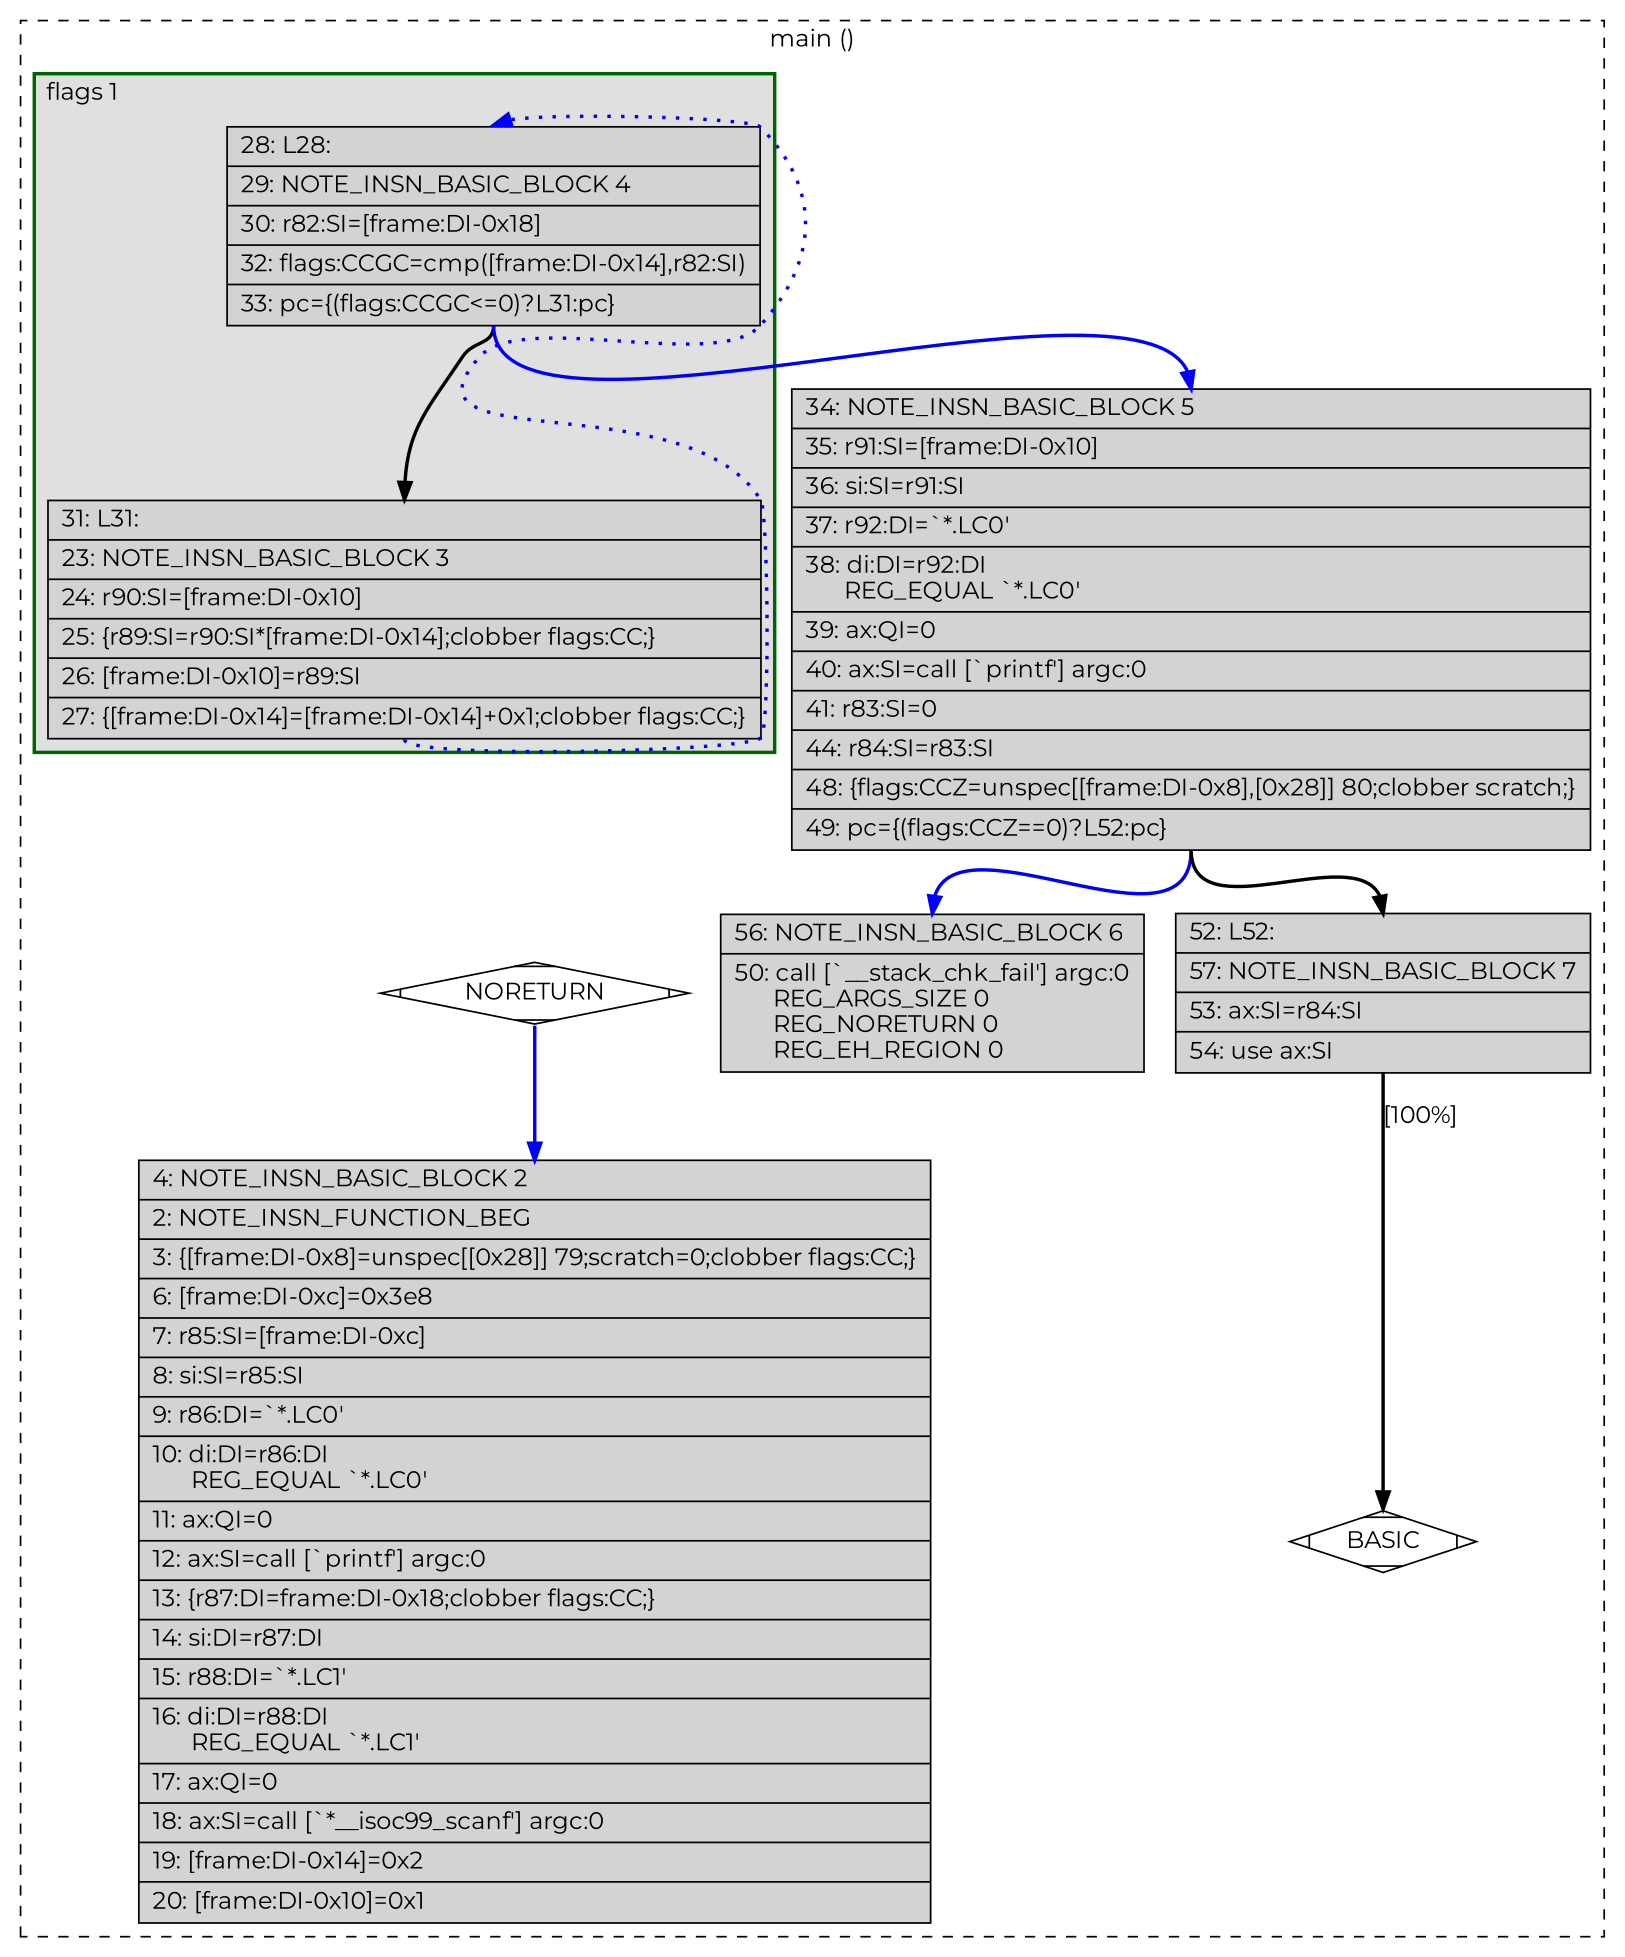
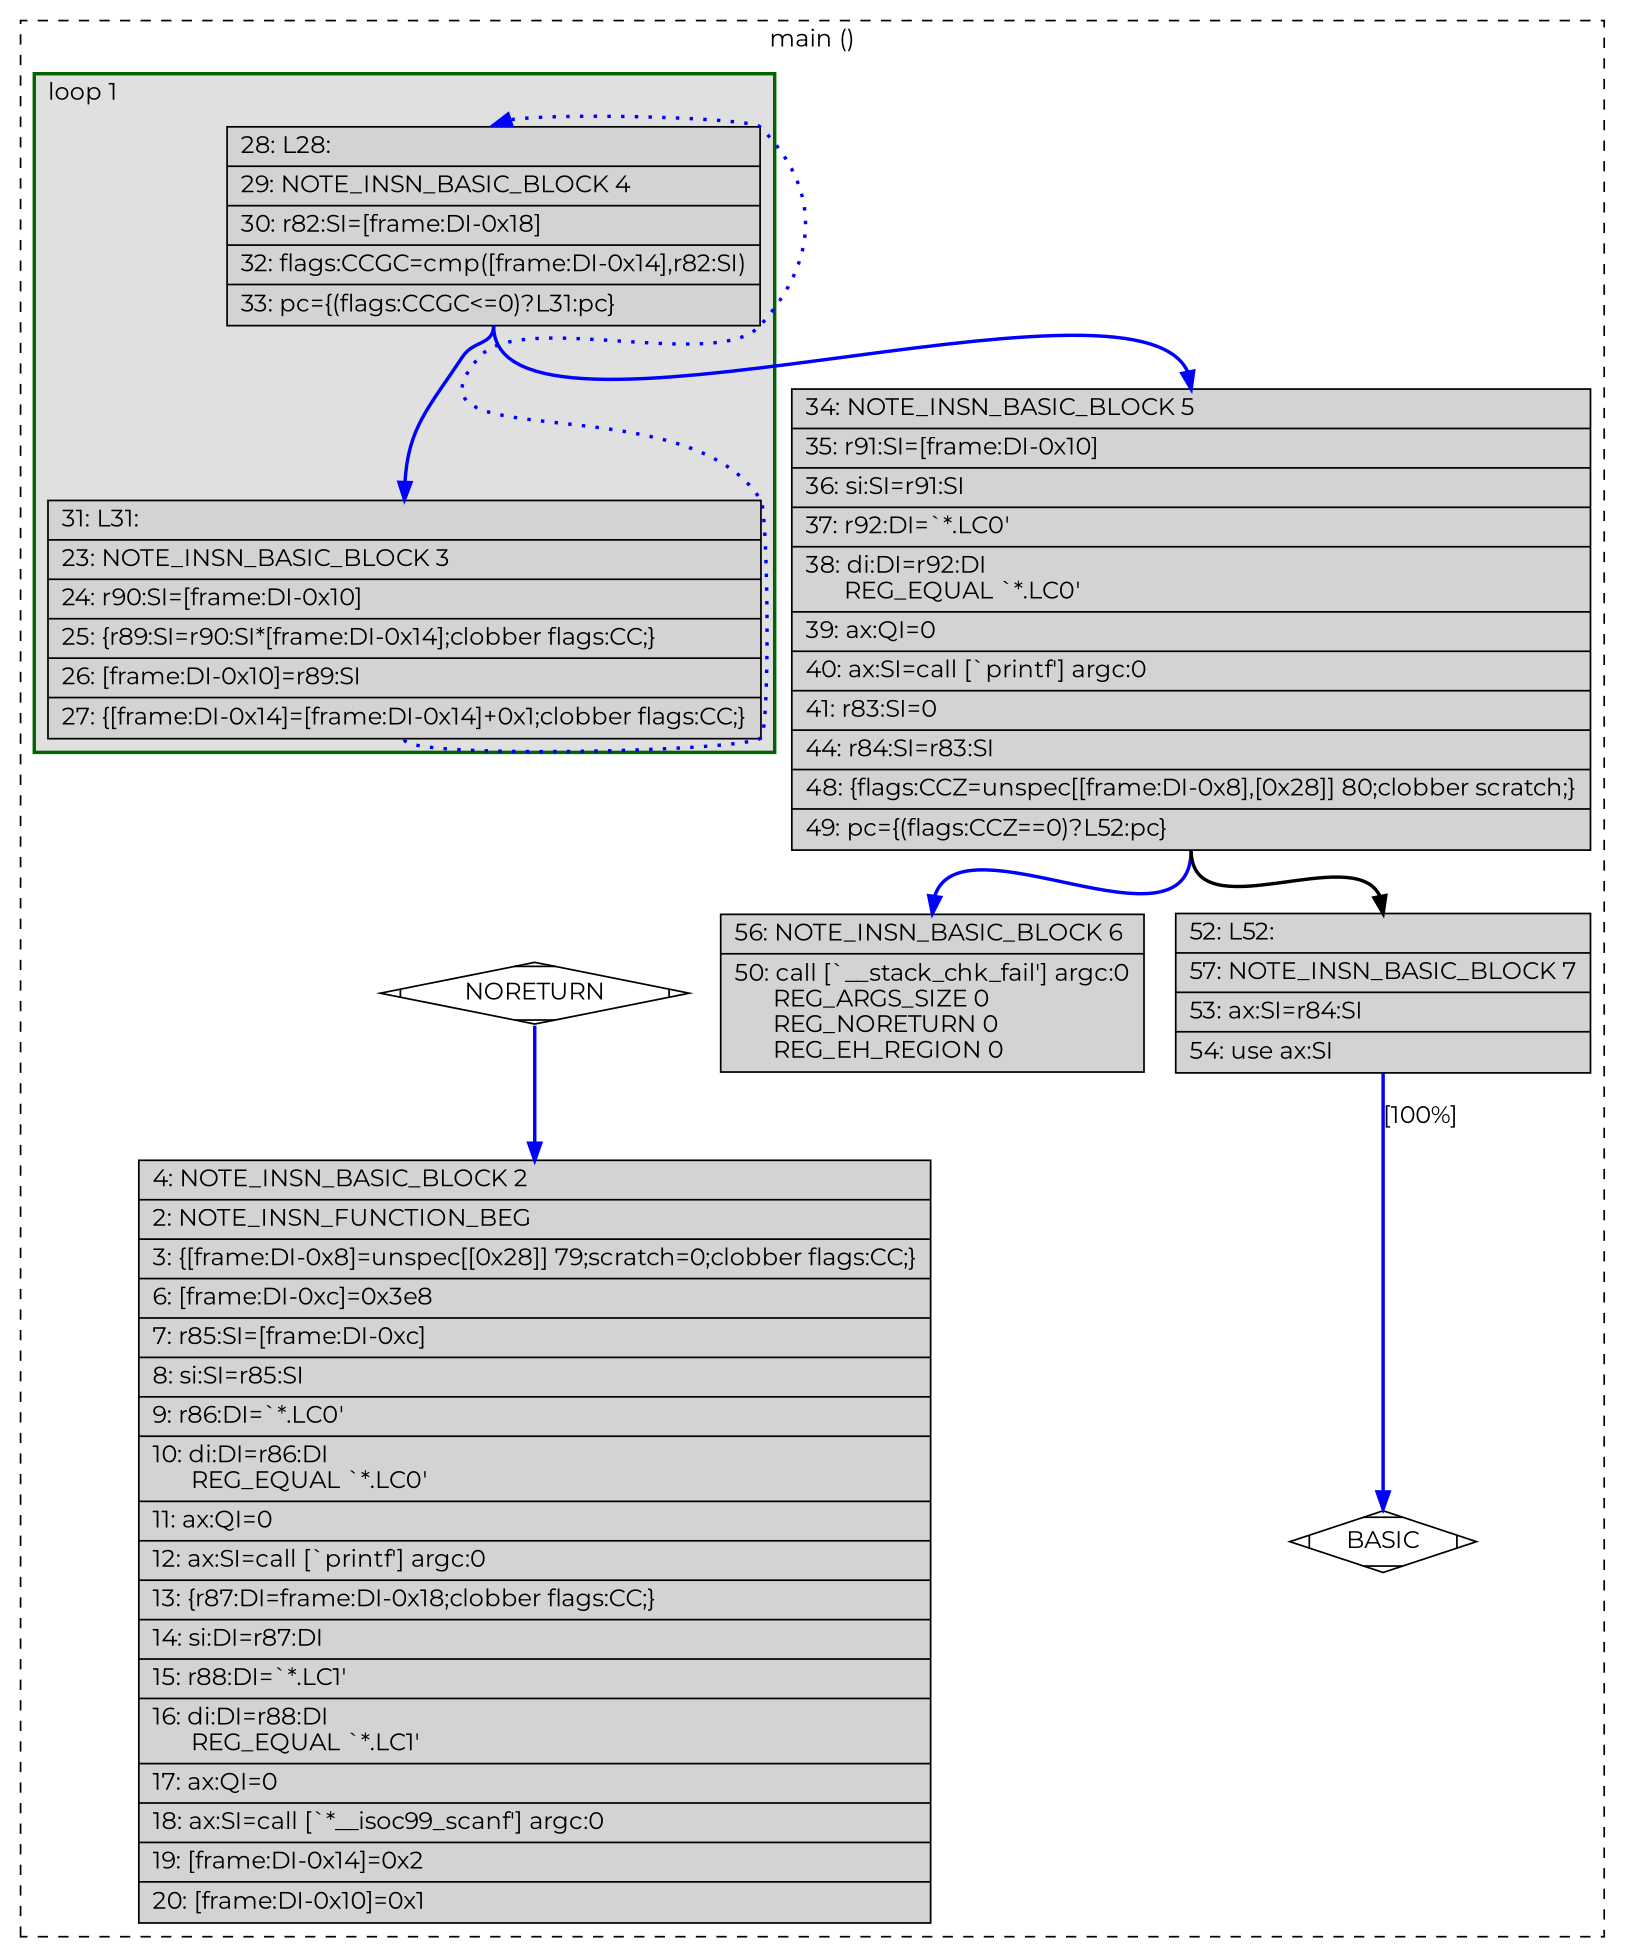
(83, 93) -> (83, 93)
(436, 396) -> (436, 396)
(1383, 1282) -> (1383, 1282)
